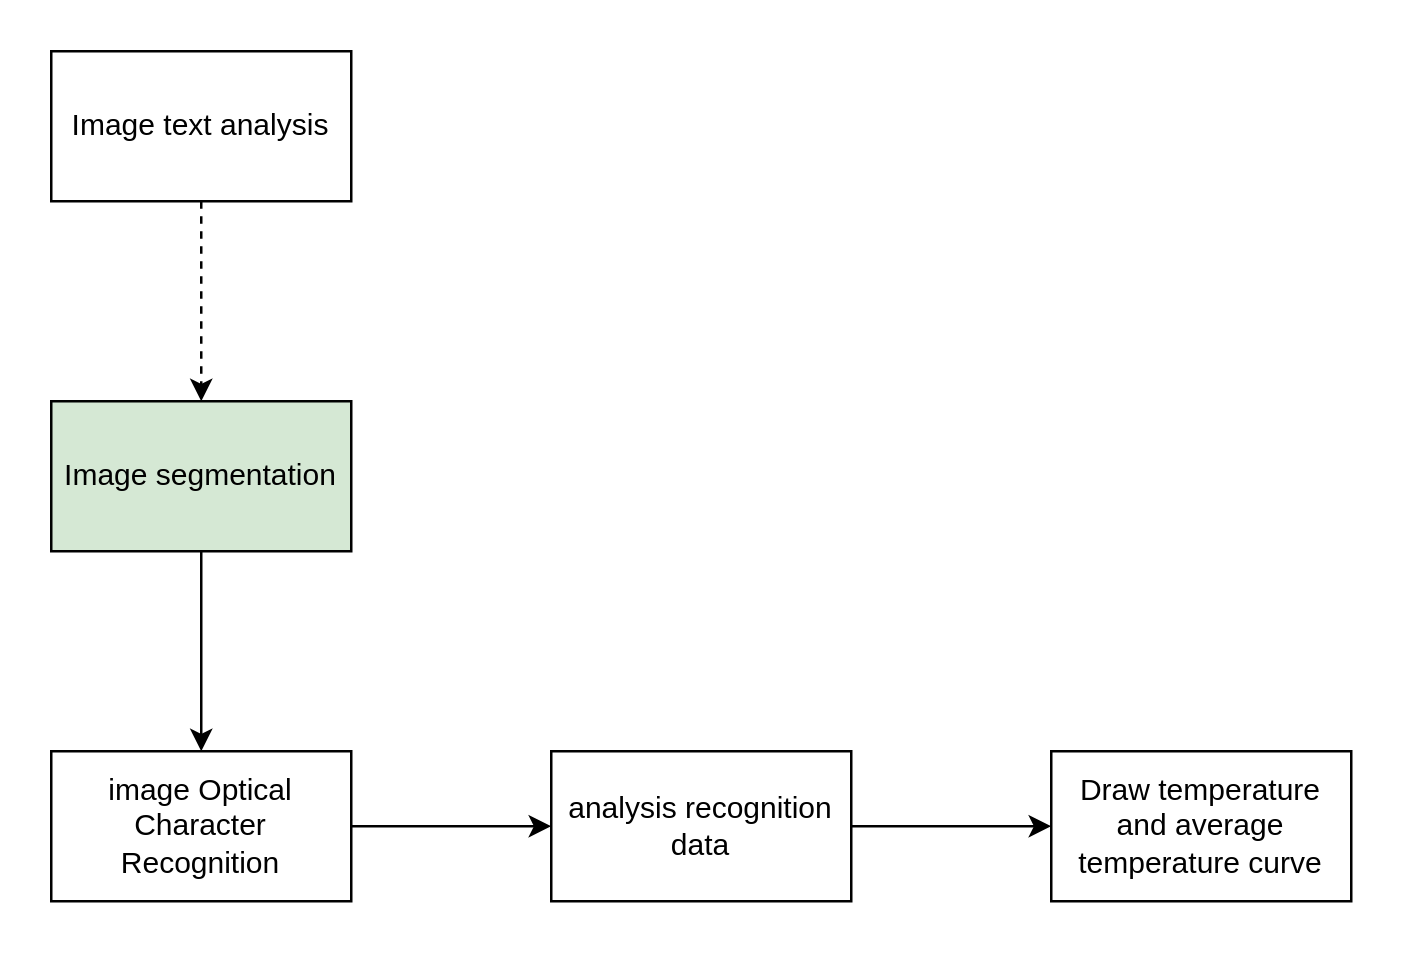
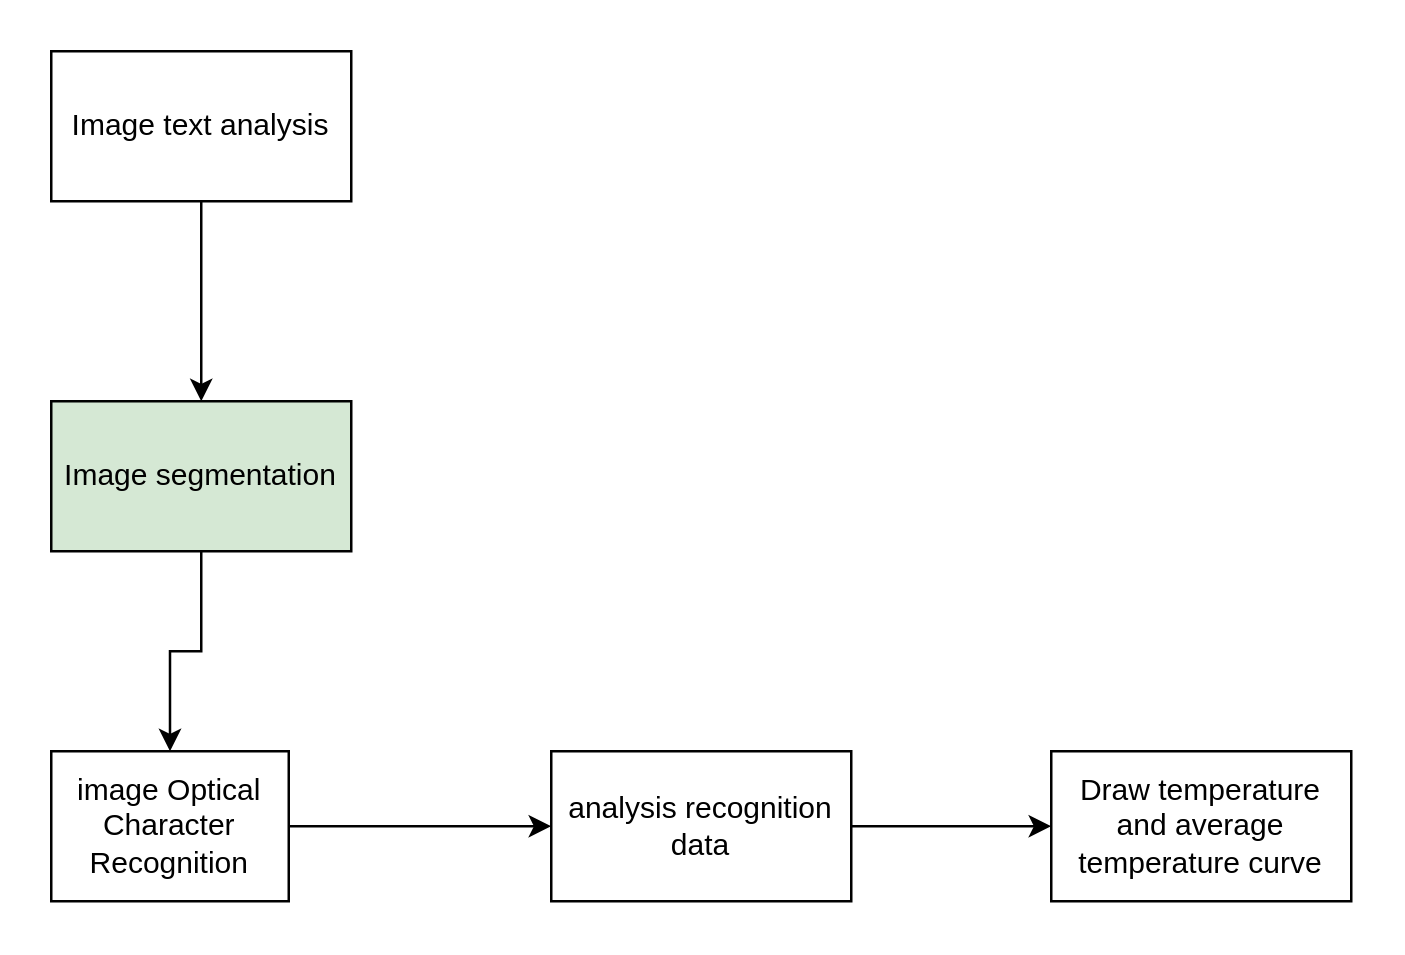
(201, 292) -> (201, 292)
(201, 826) -> (170, 826)
